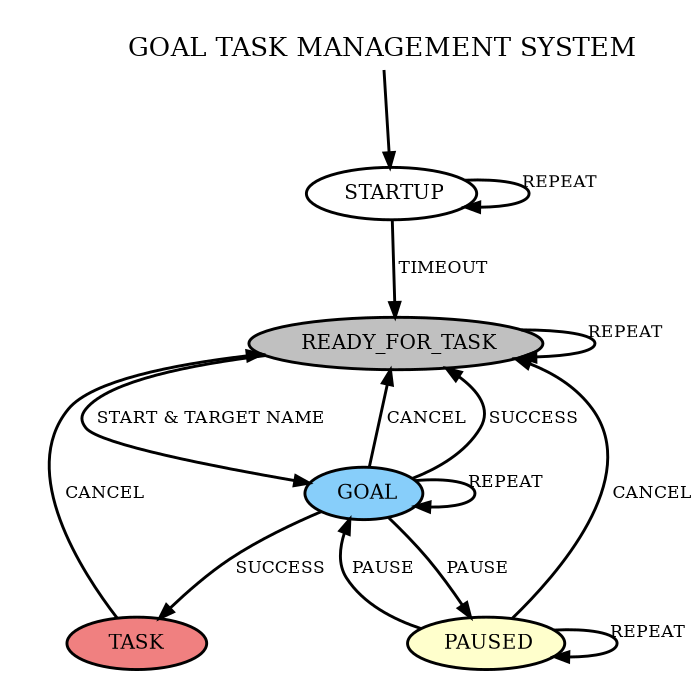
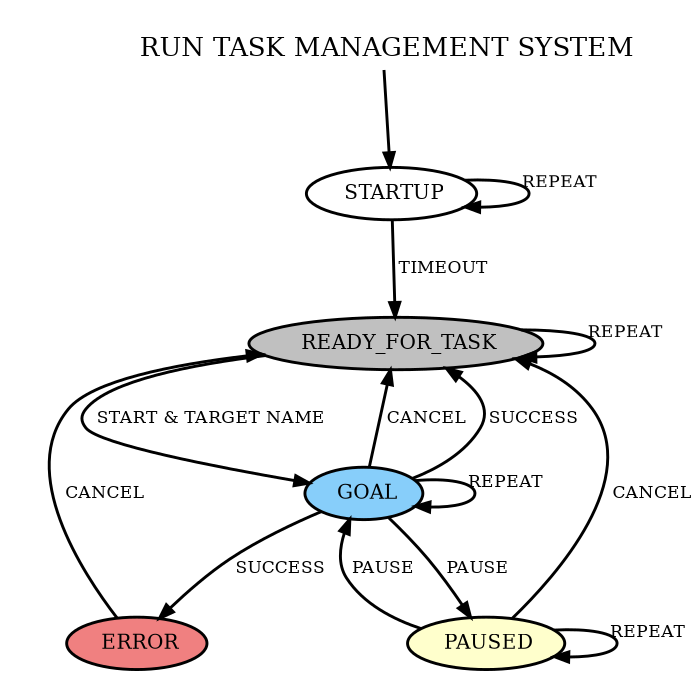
(383, 49) -> (383, 49)
(137, 643) -> (137, 643)
